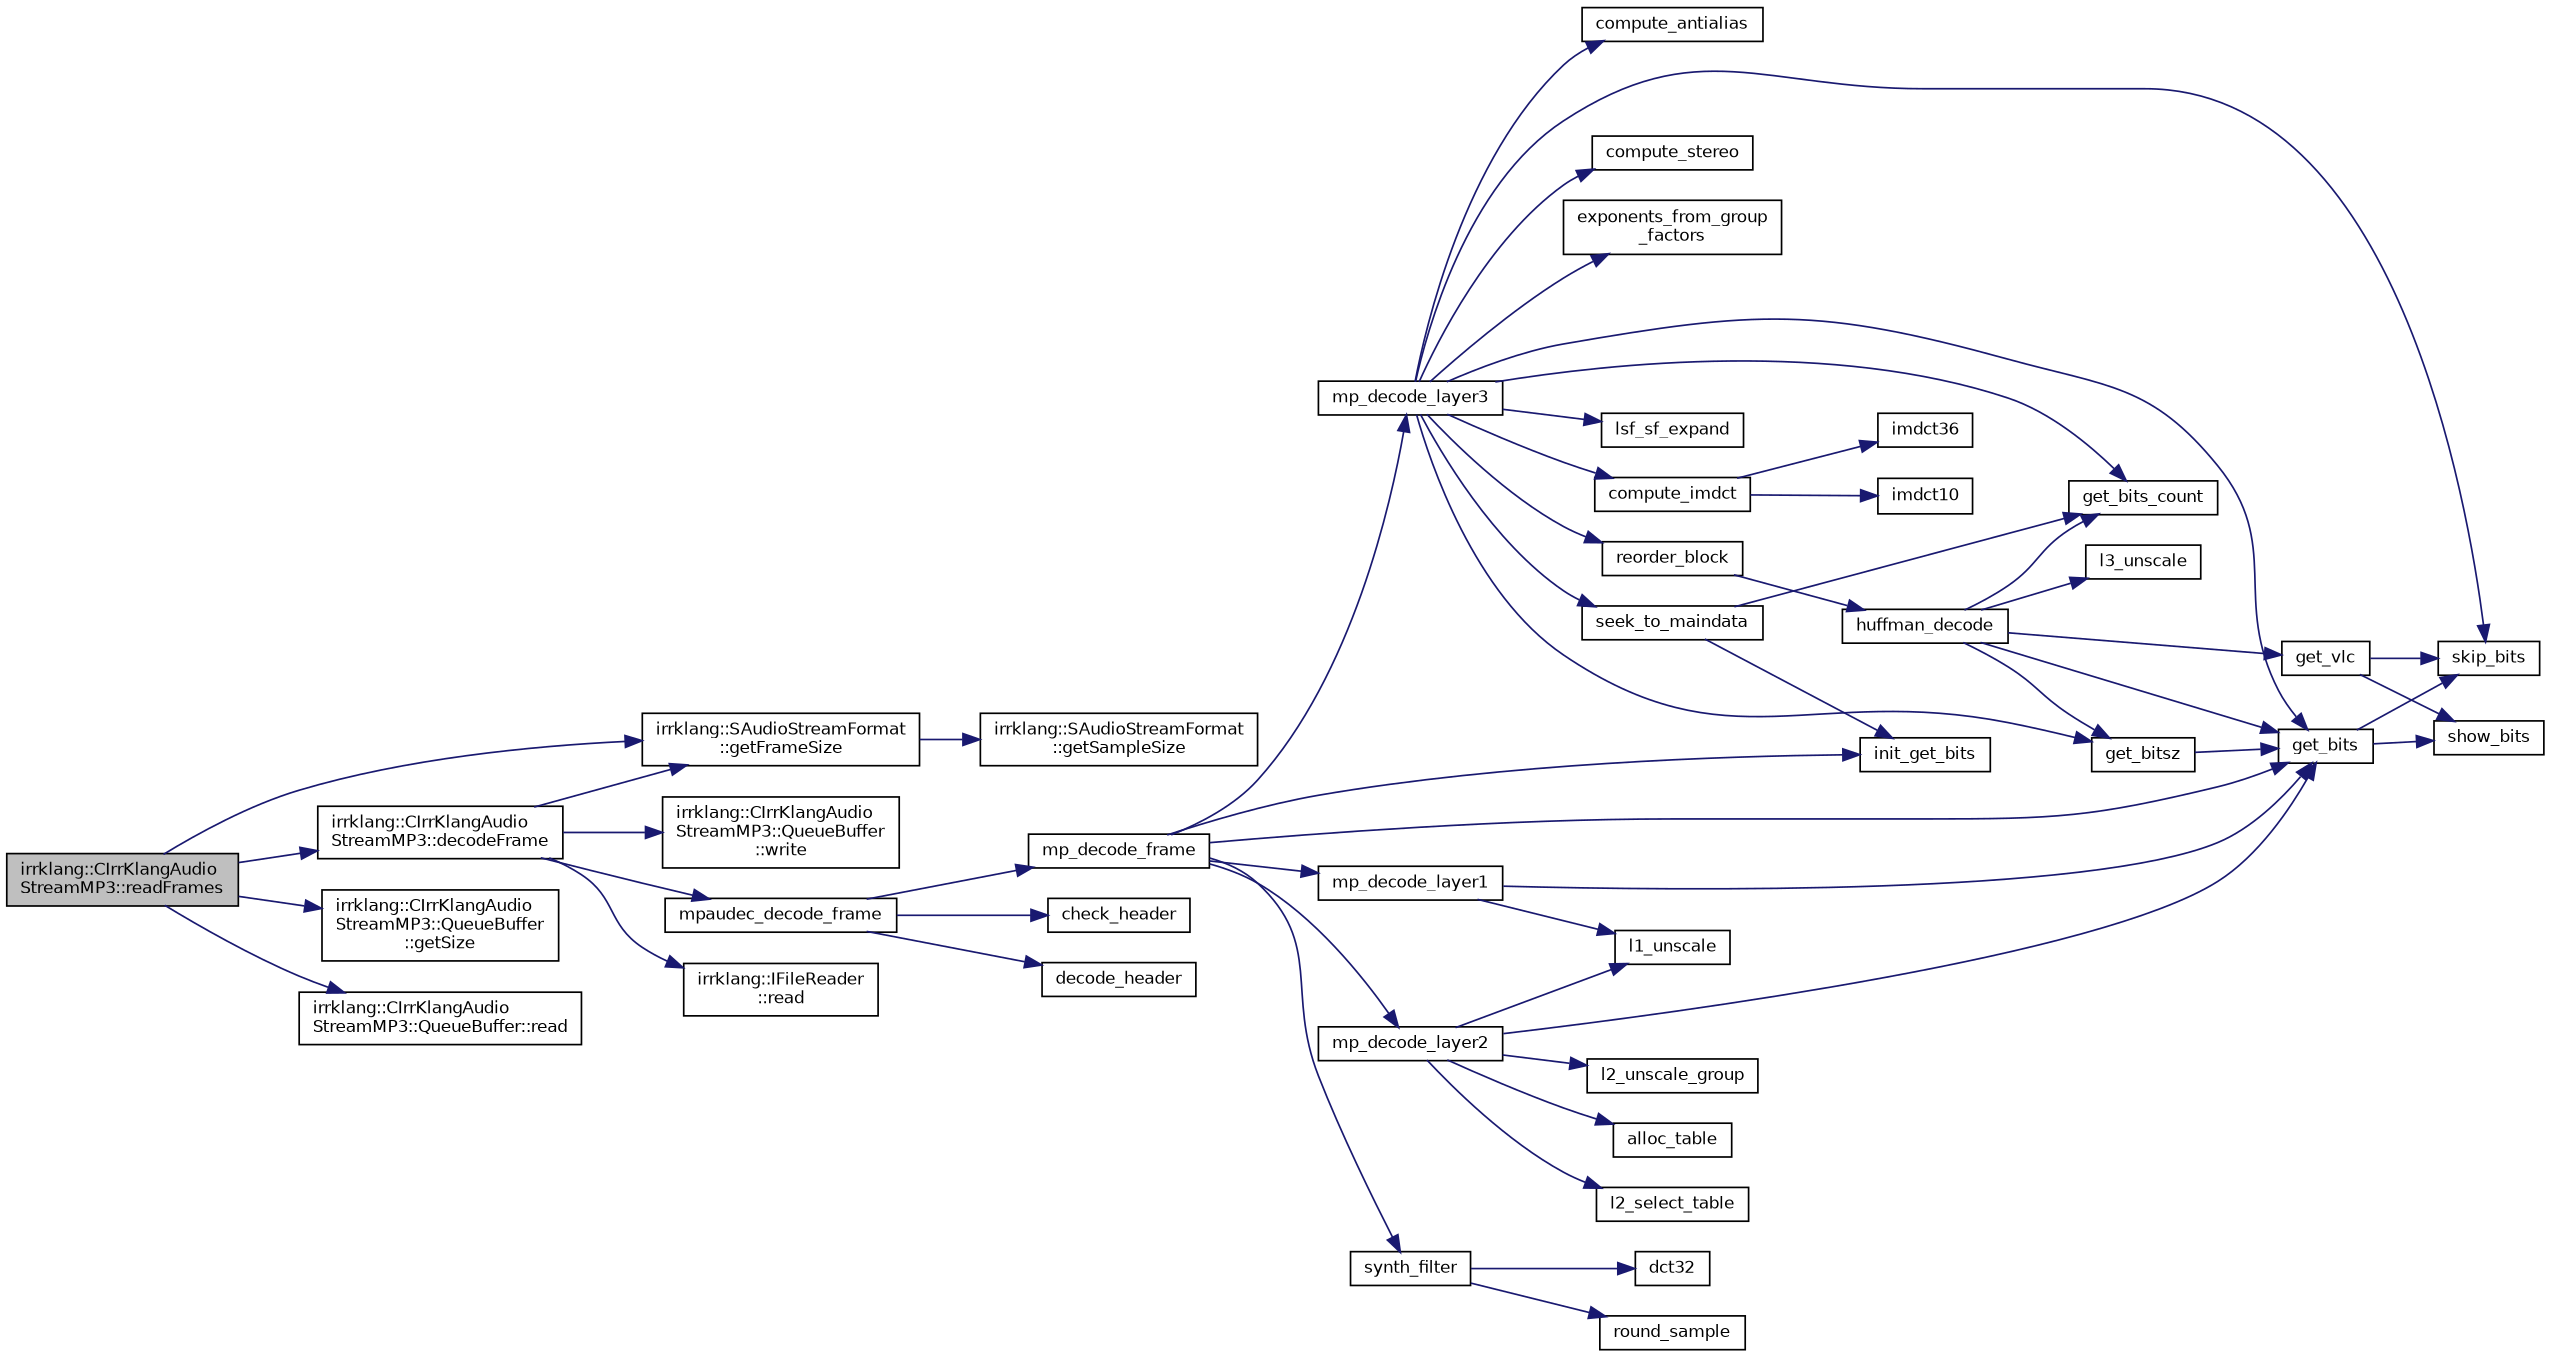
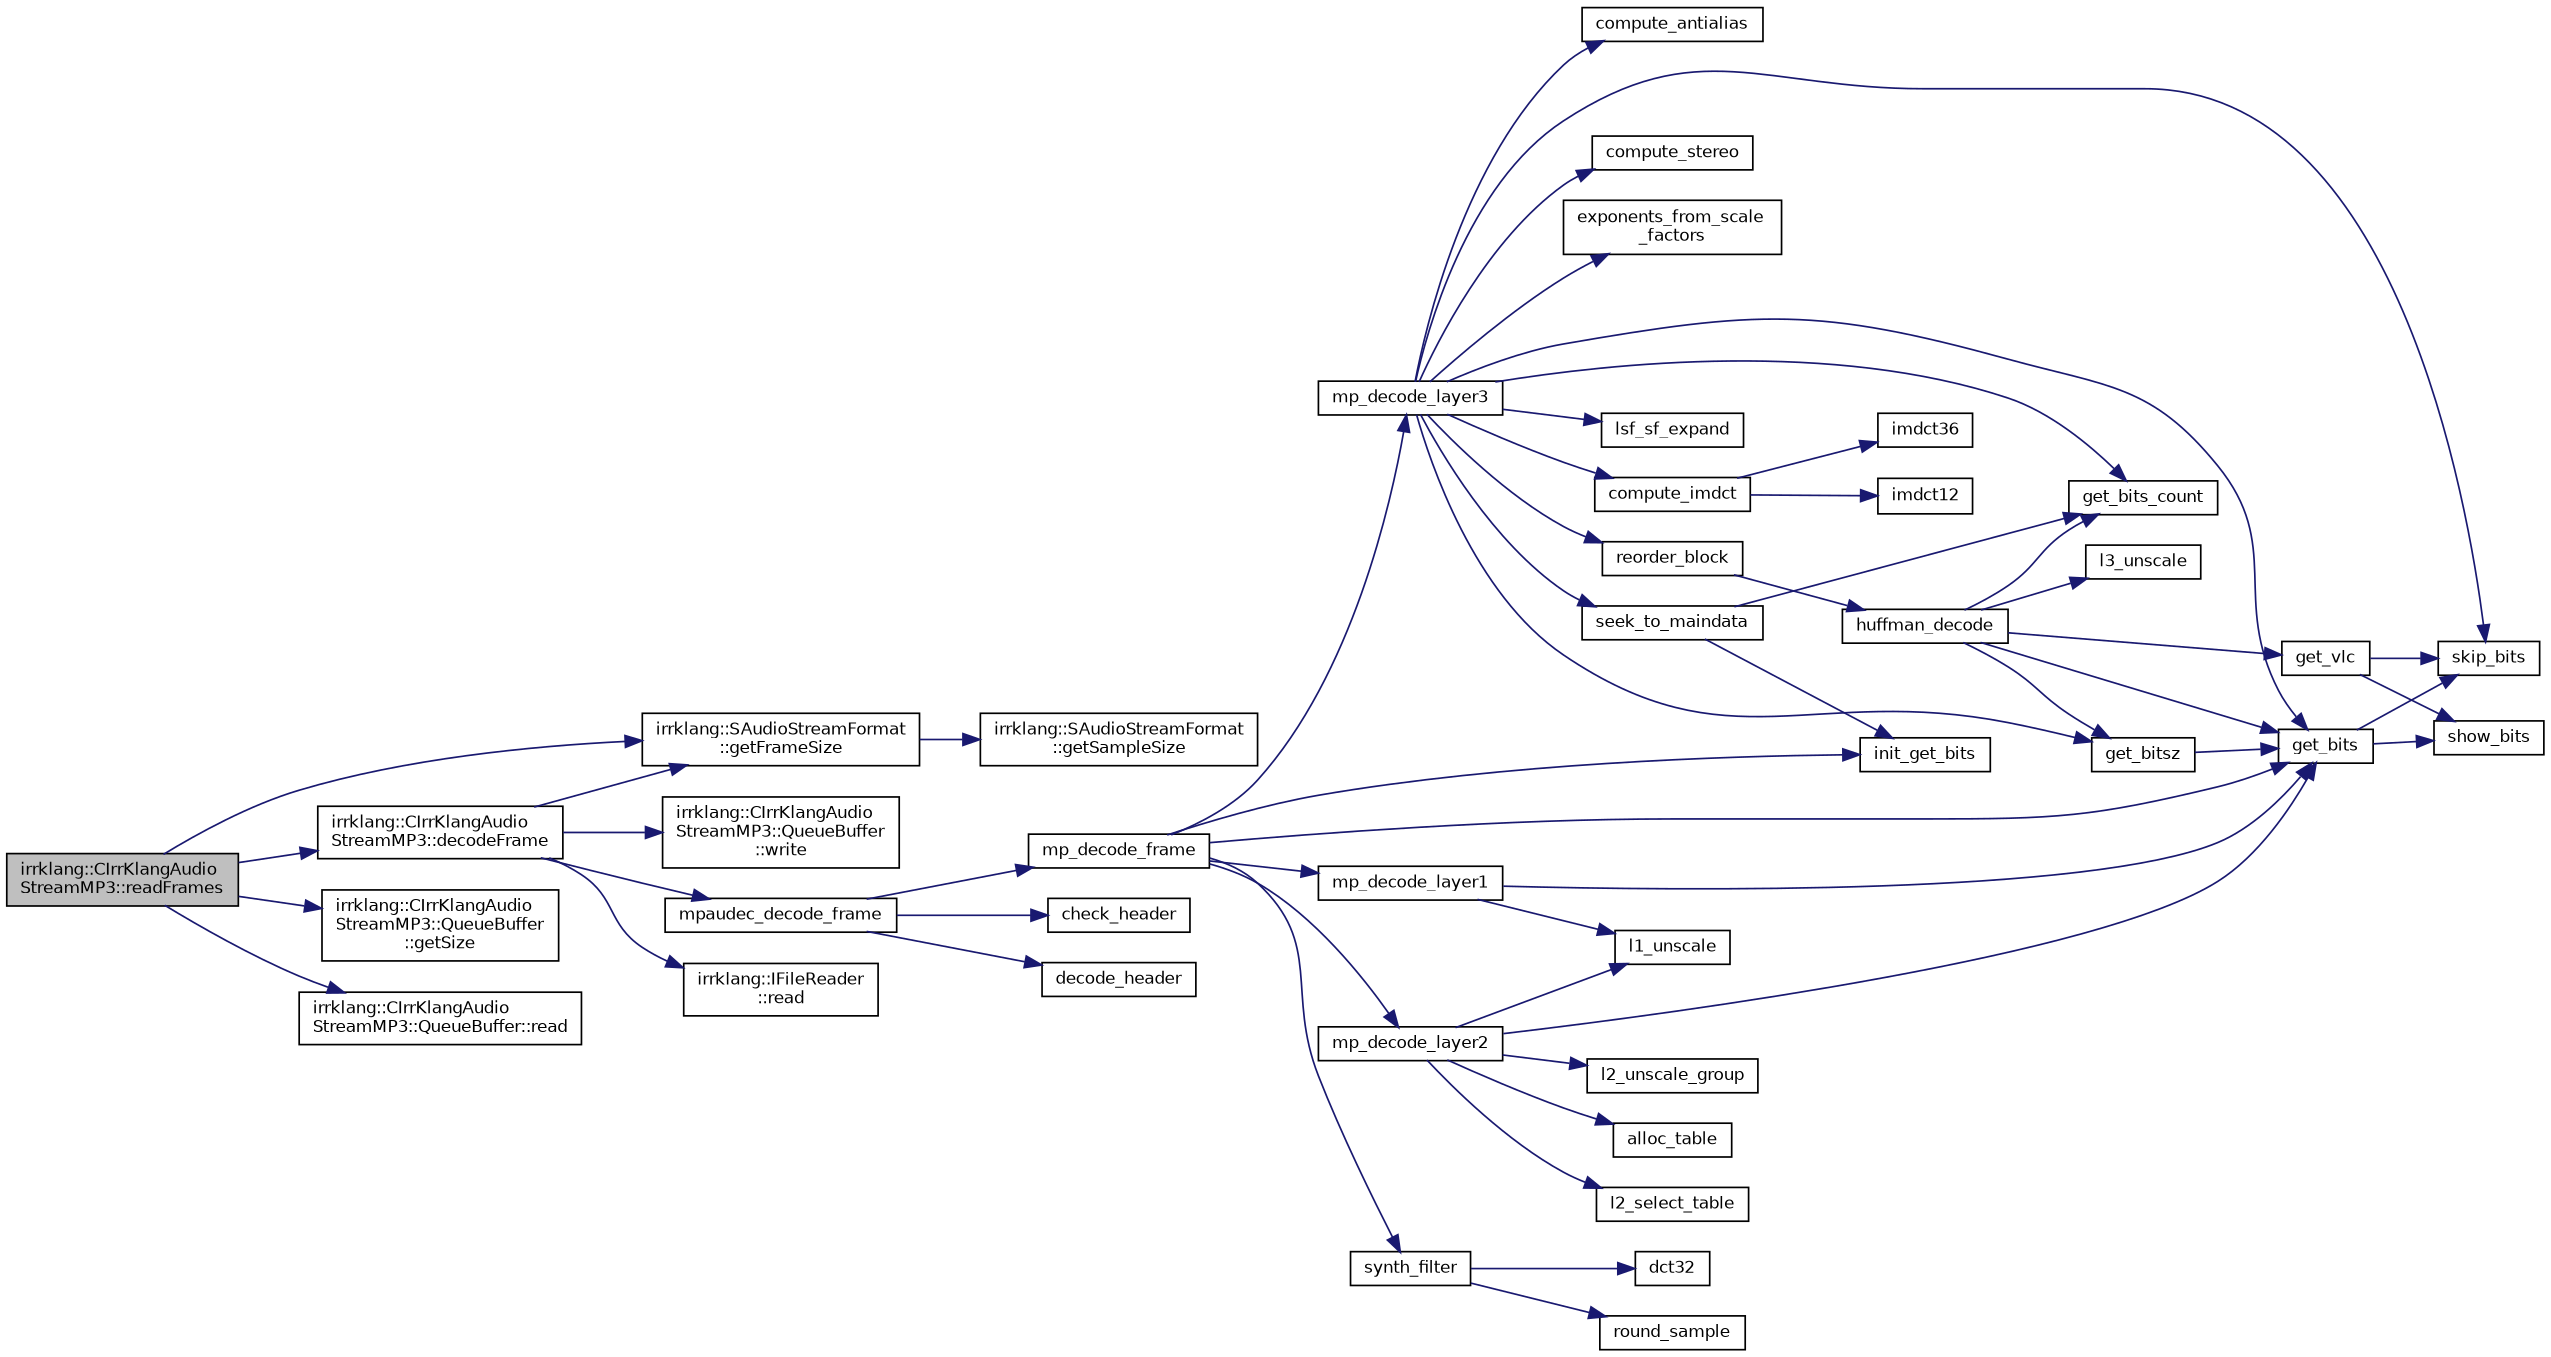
(1673, 227) -> (1673, 227)
(1925, 496) -> (1925, 496)
